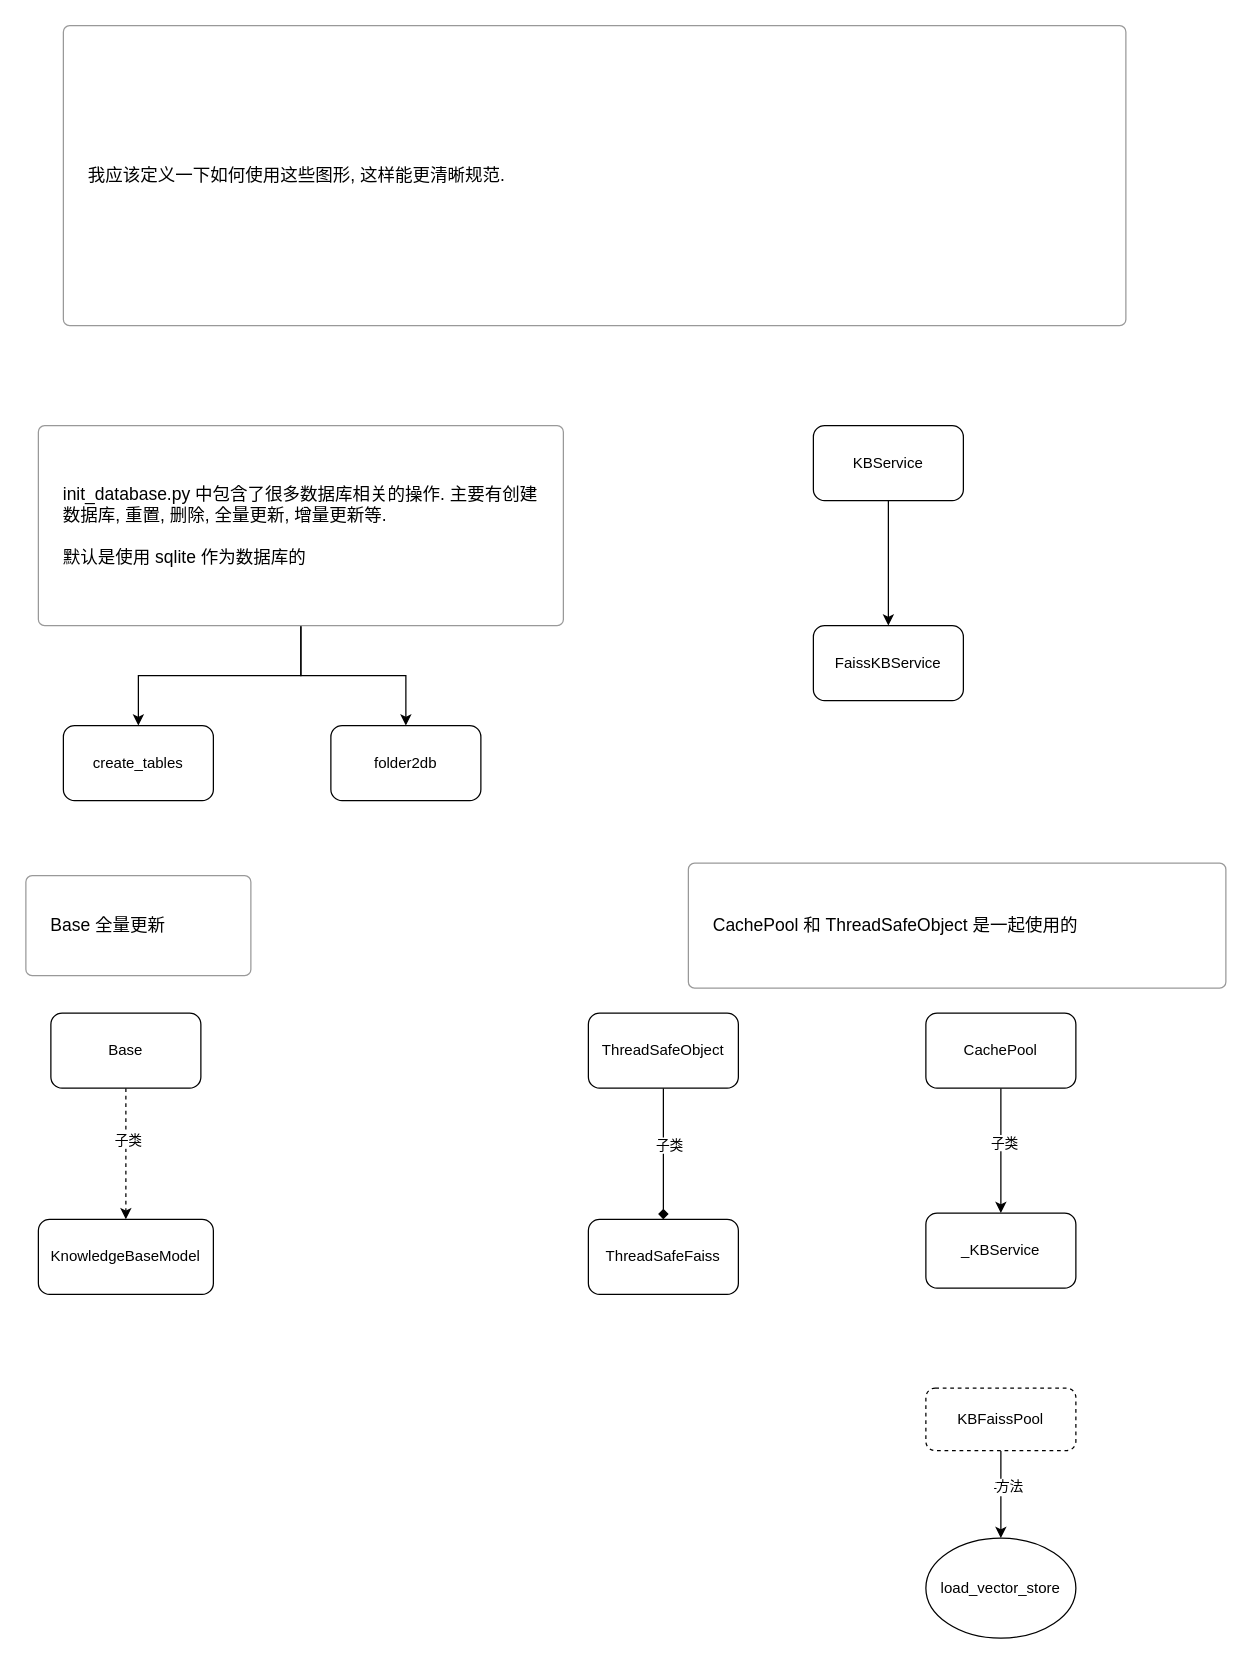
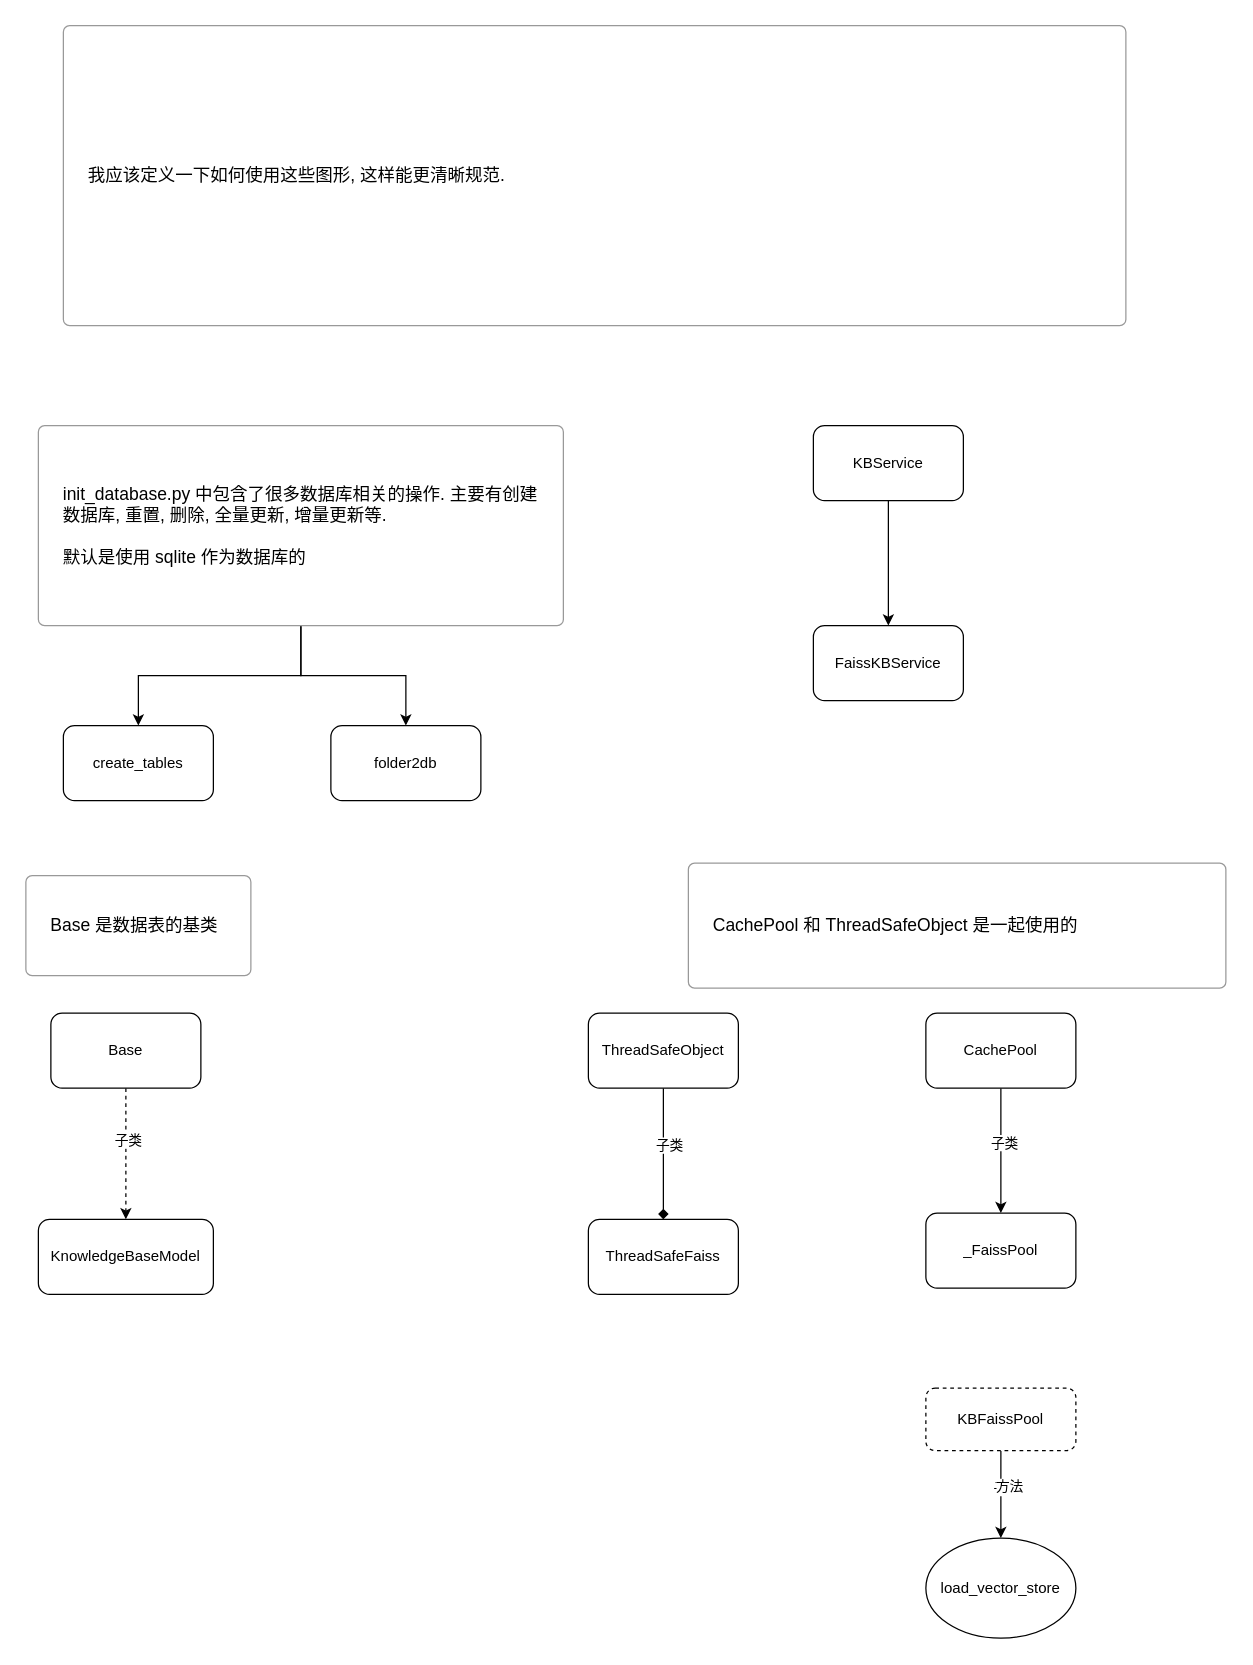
(108, 926) -> (134, 926)
(1001, 1251) -> (1001, 1251)
